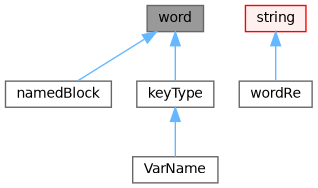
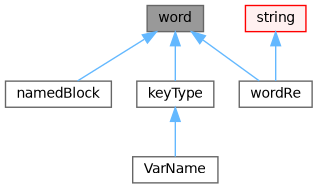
none -> (231, 60)
